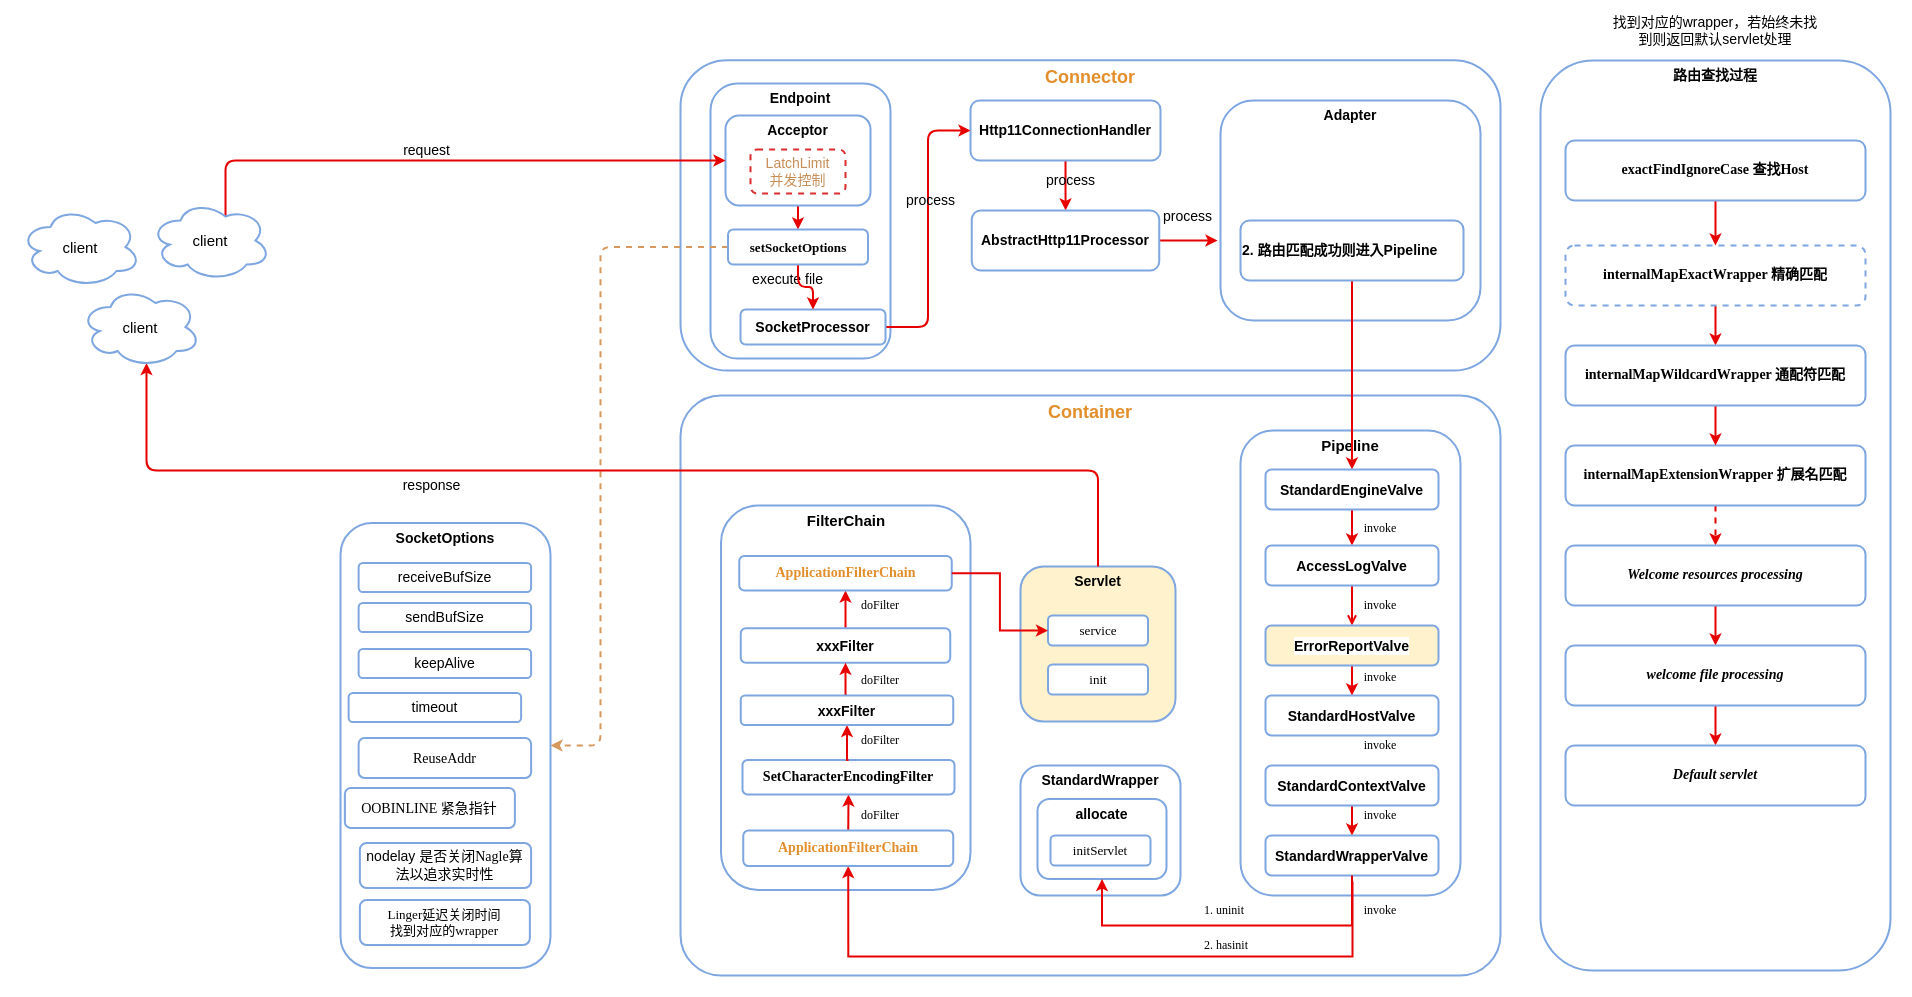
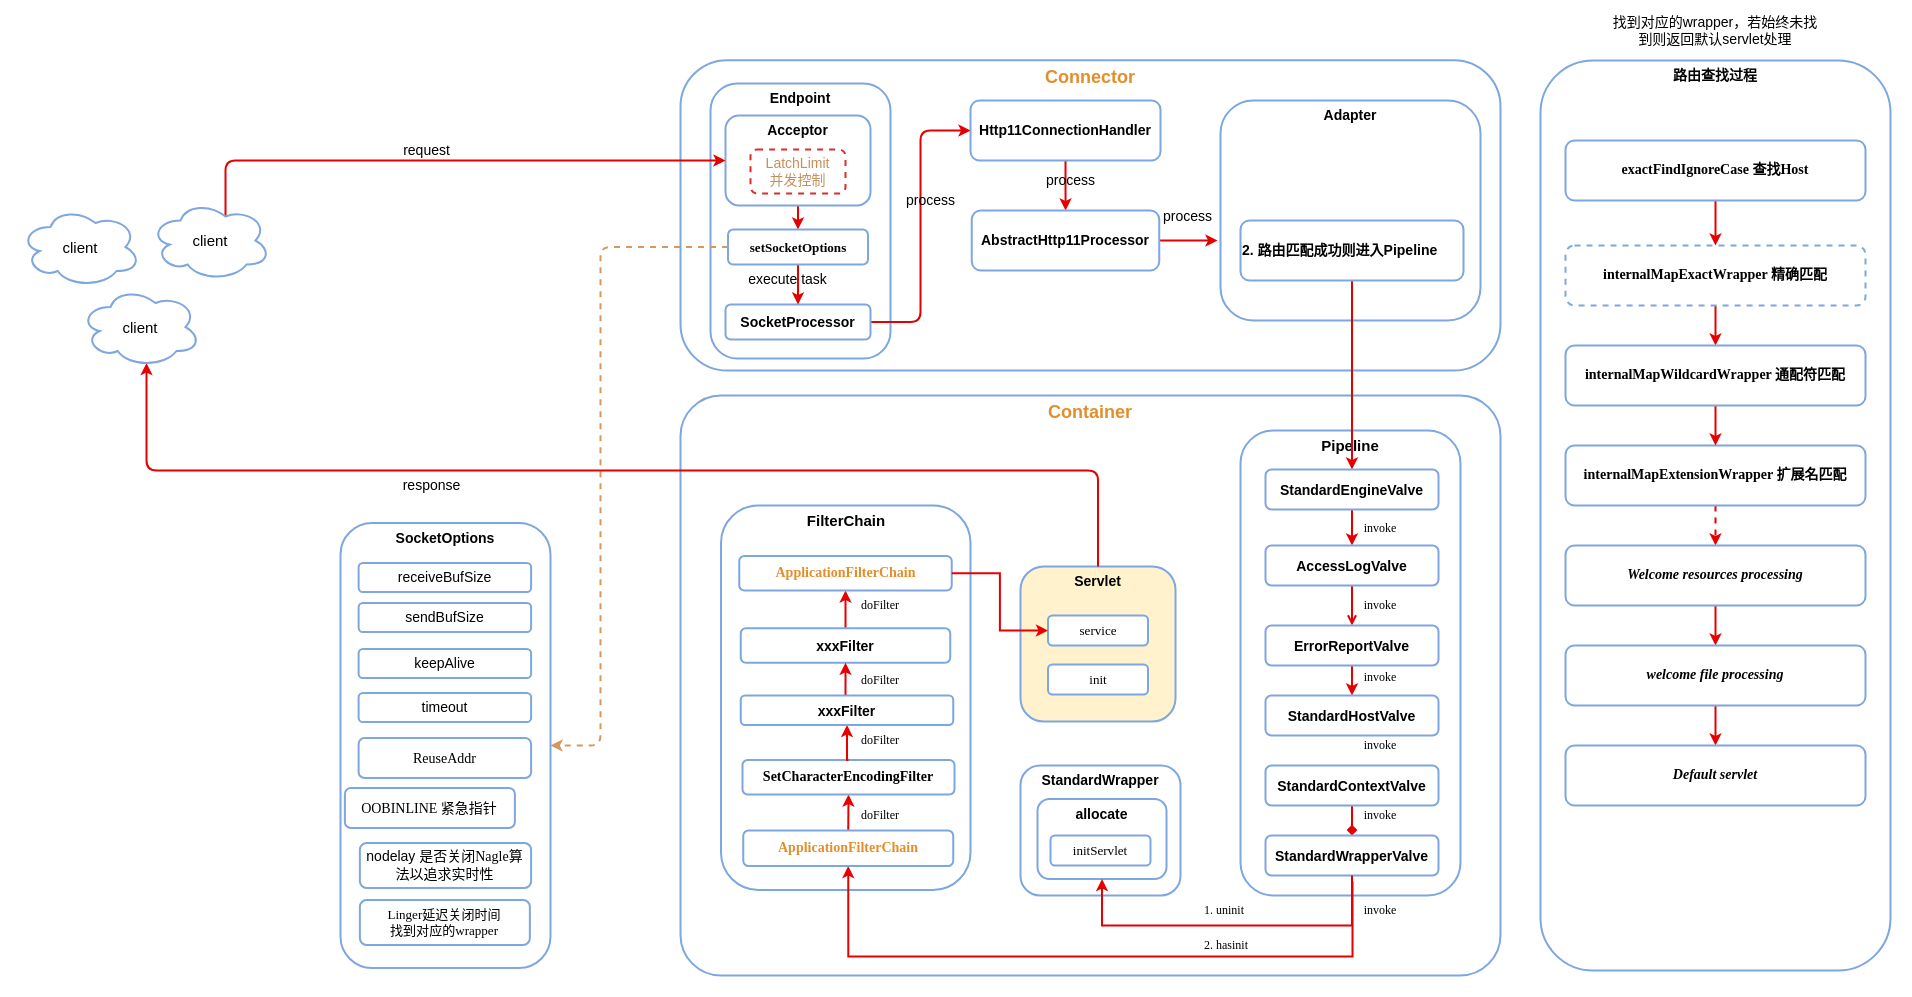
(788, 280) -> (788, 280)
(813, 327) -> (798, 322)
(1352, 646) -> (1352, 646)
(435, 708) -> (445, 708)
(1352, 825) -> (1352, 824)
